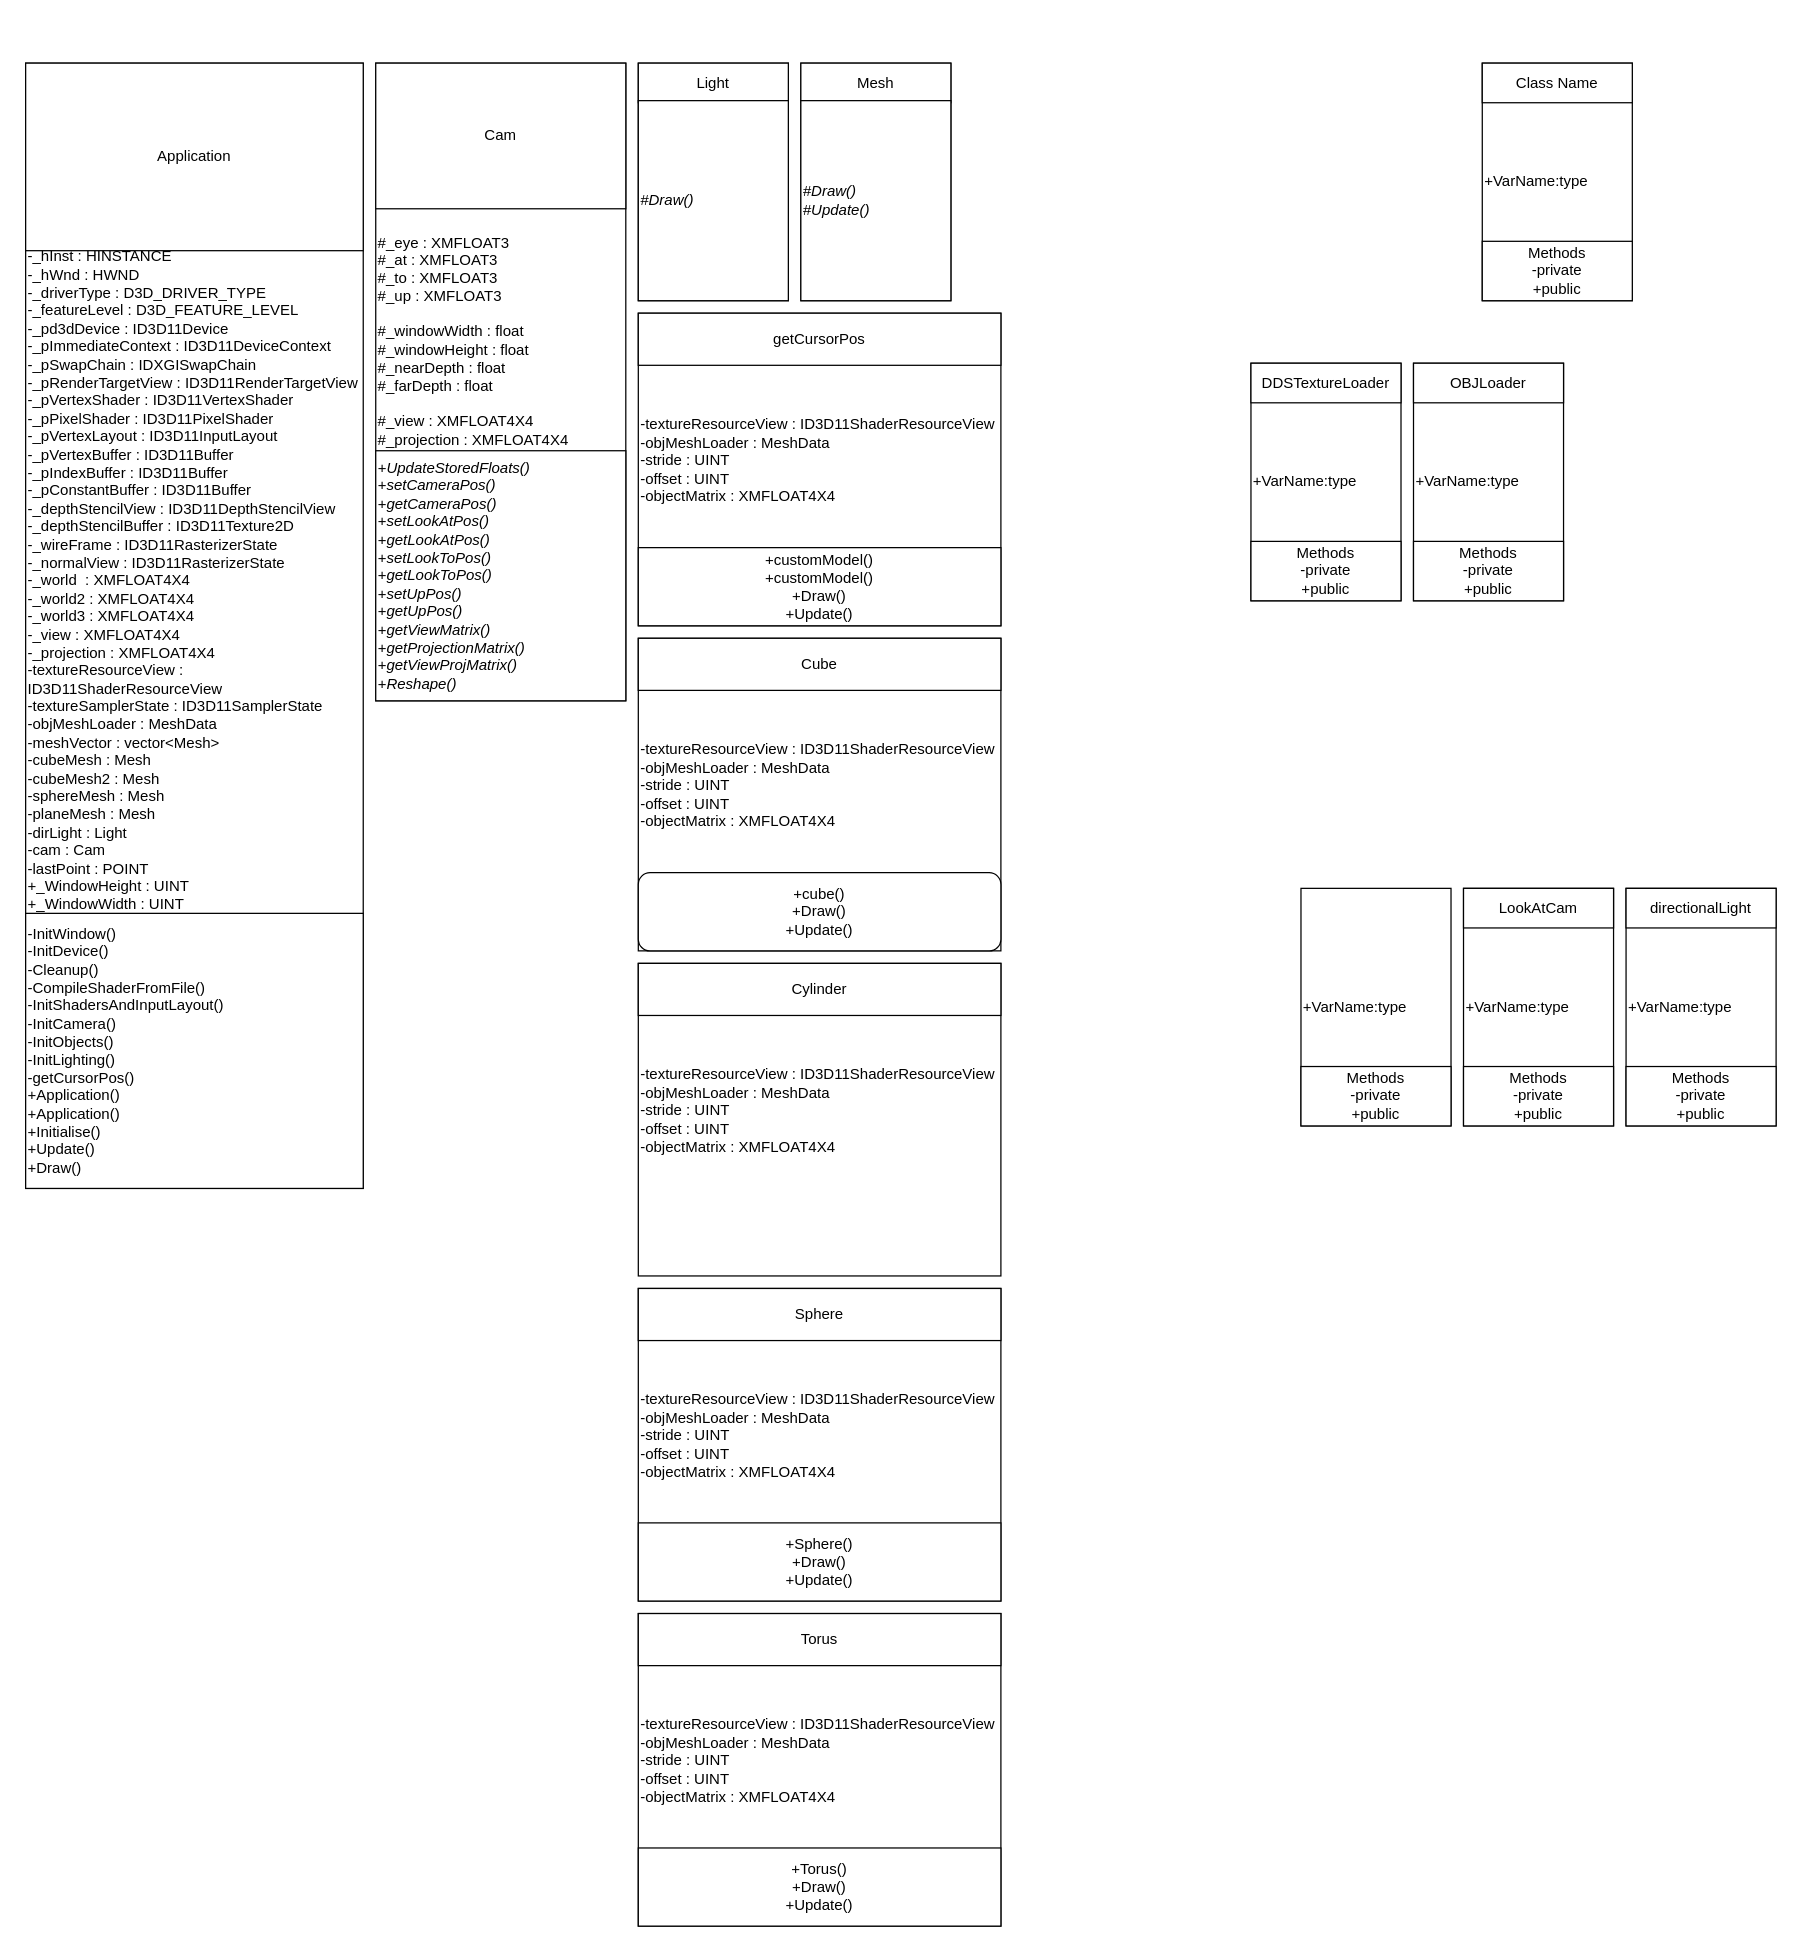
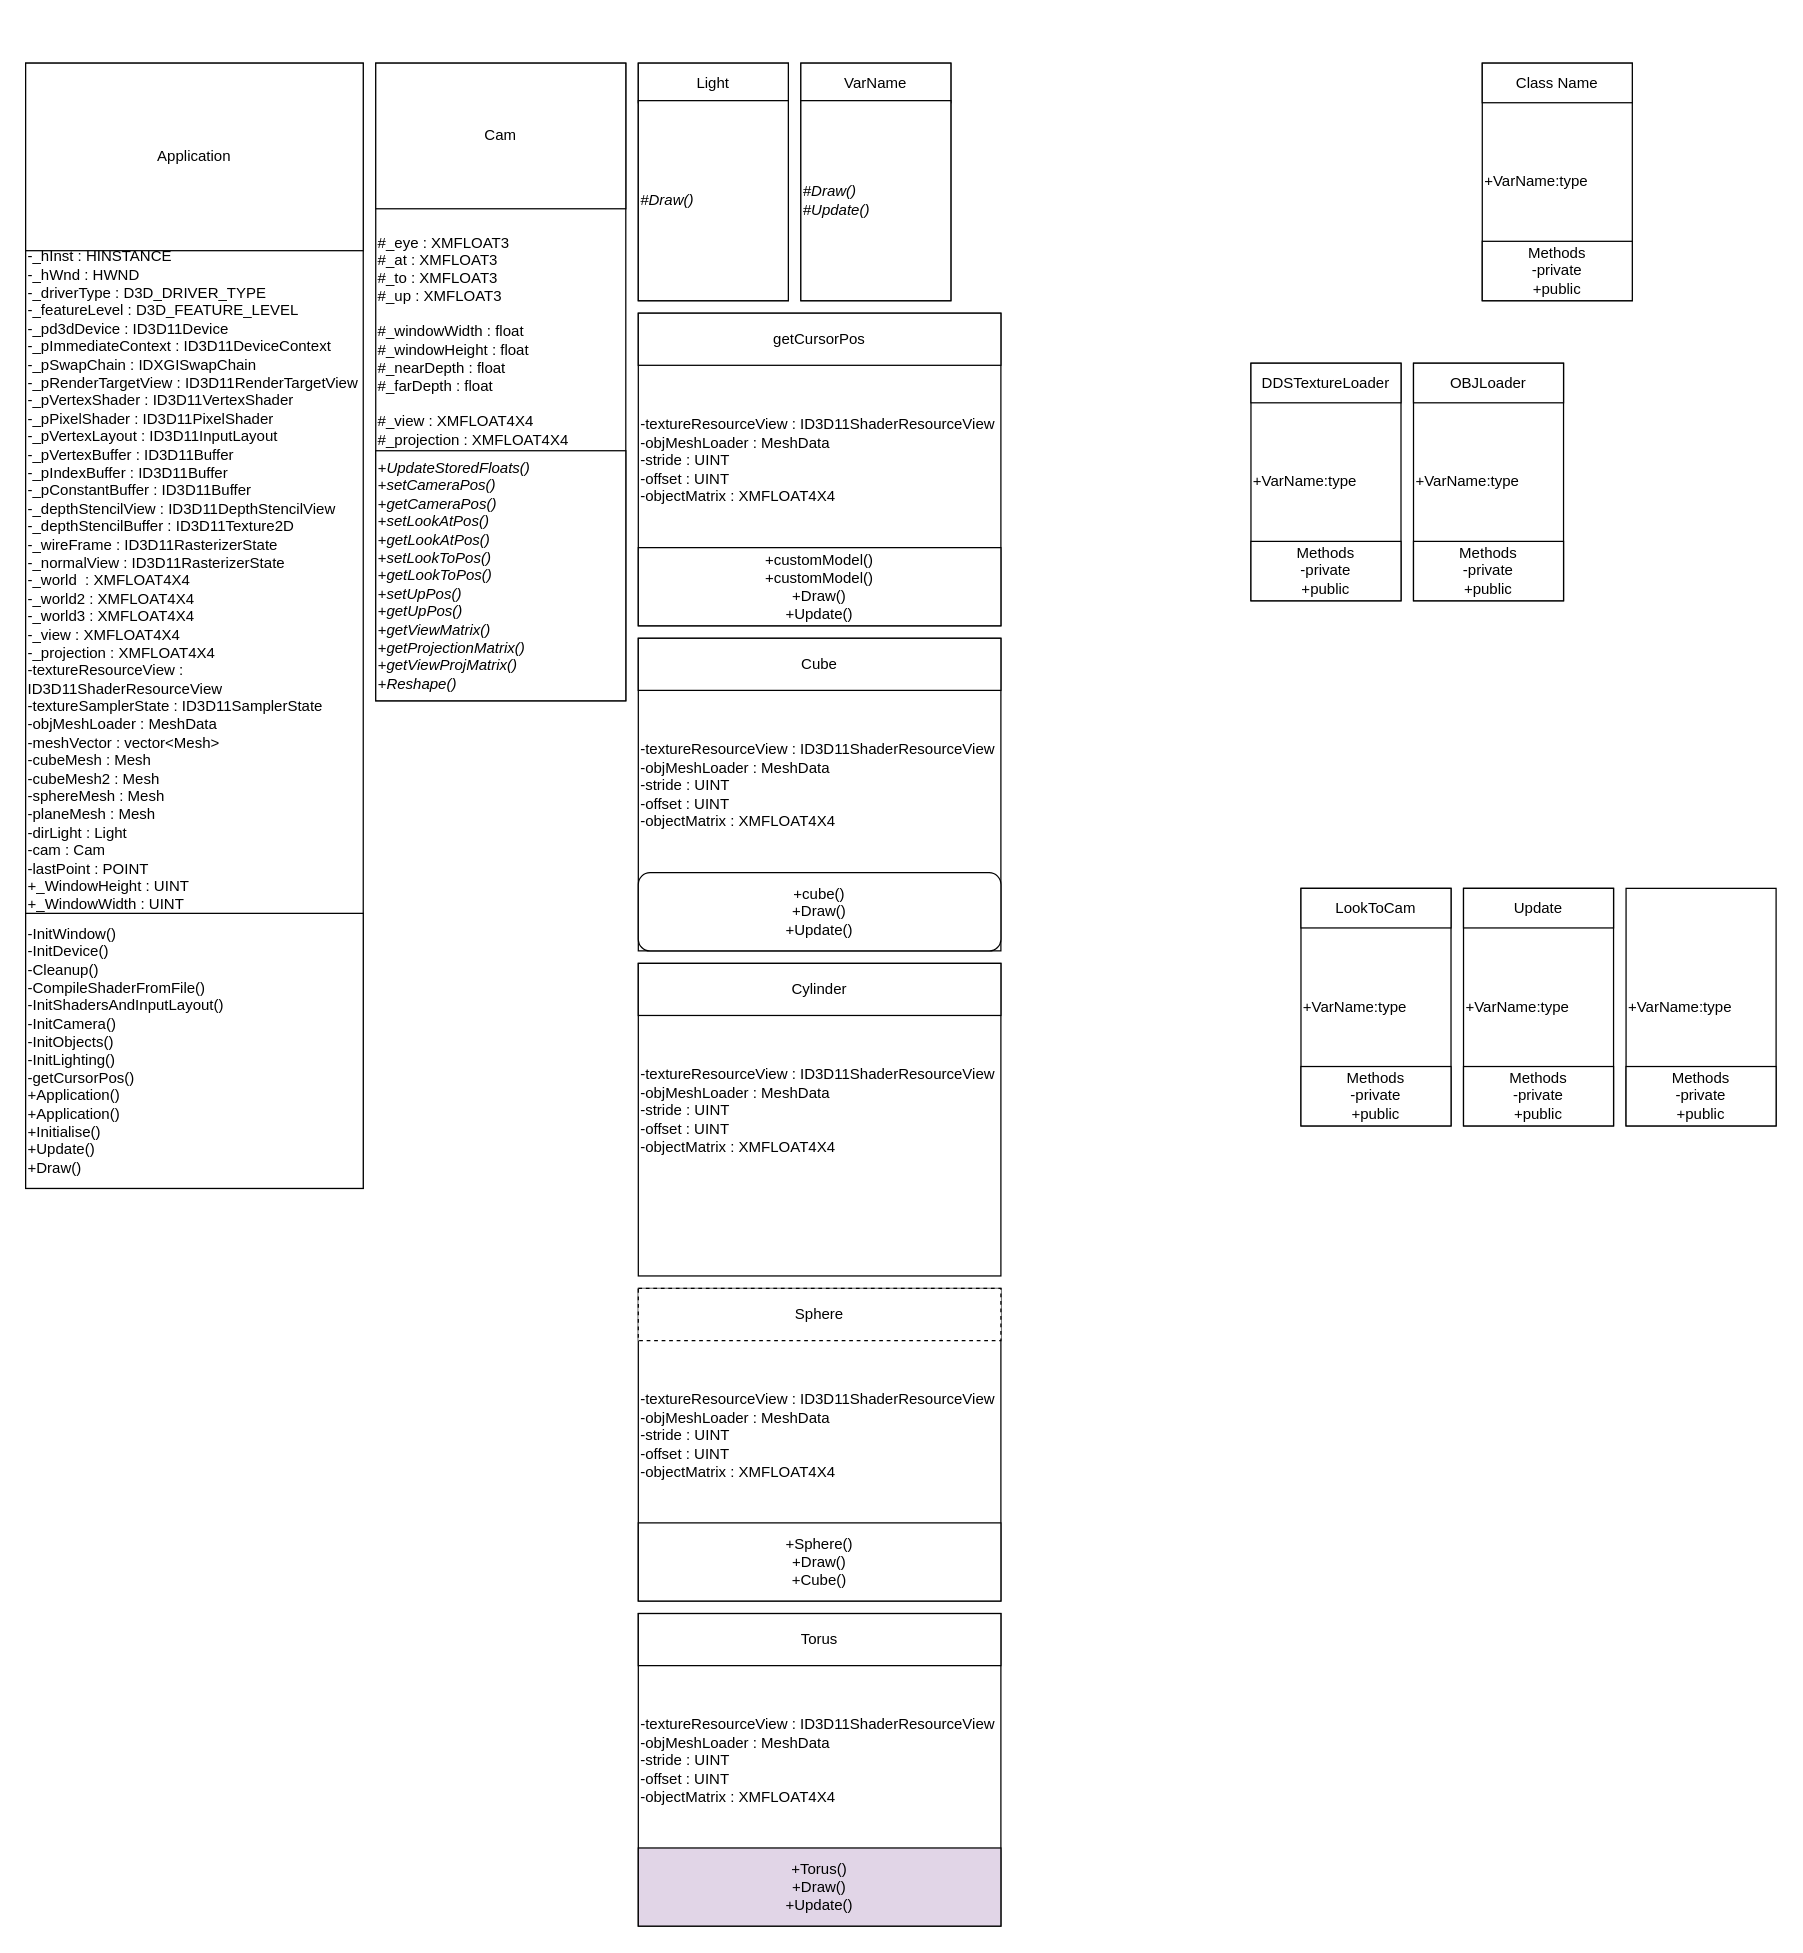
(876, 83) -> (876, 83)
none -> (1376, 908)
(1538, 908) -> (1538, 908)
(1701, 908) -> none
(819, 1314) -> (819, 1314)
(819, 1562) -> (819, 1562)
(819, 1887) -> (819, 1887)
